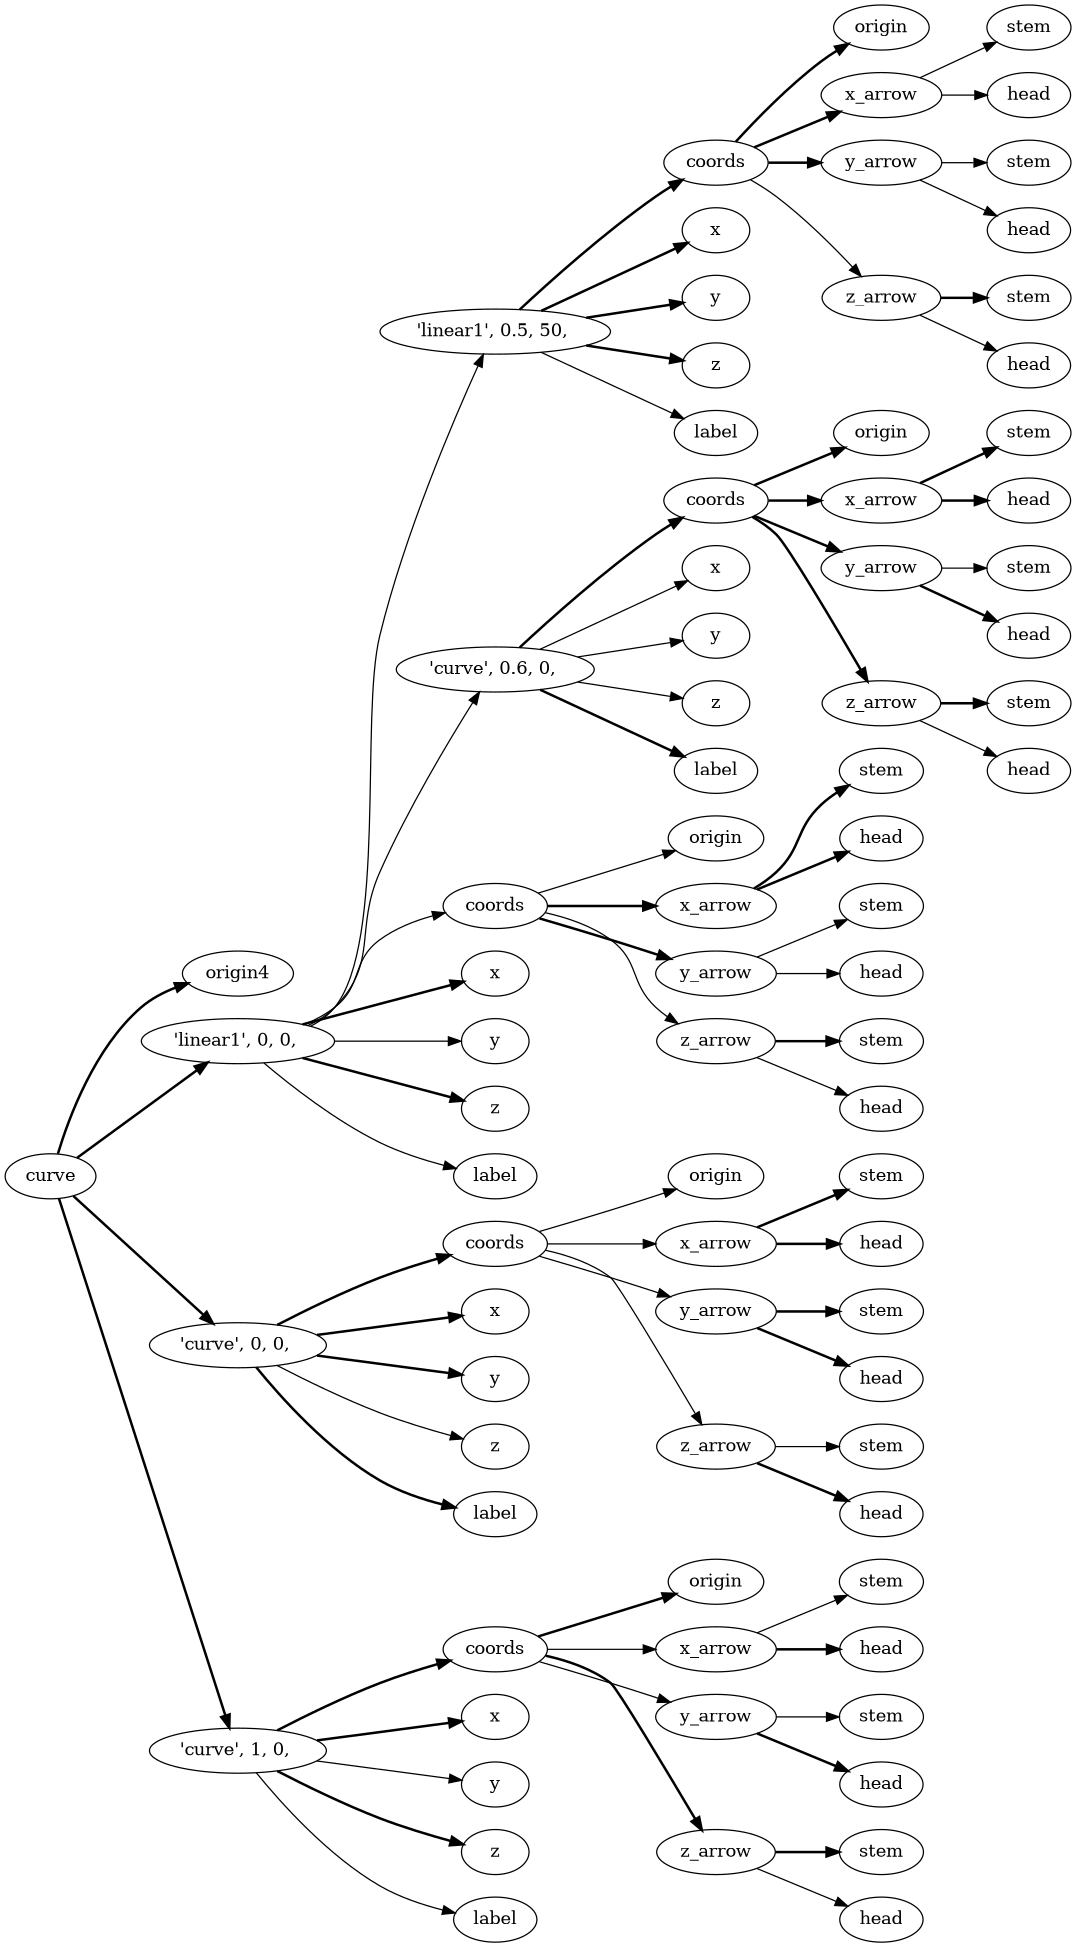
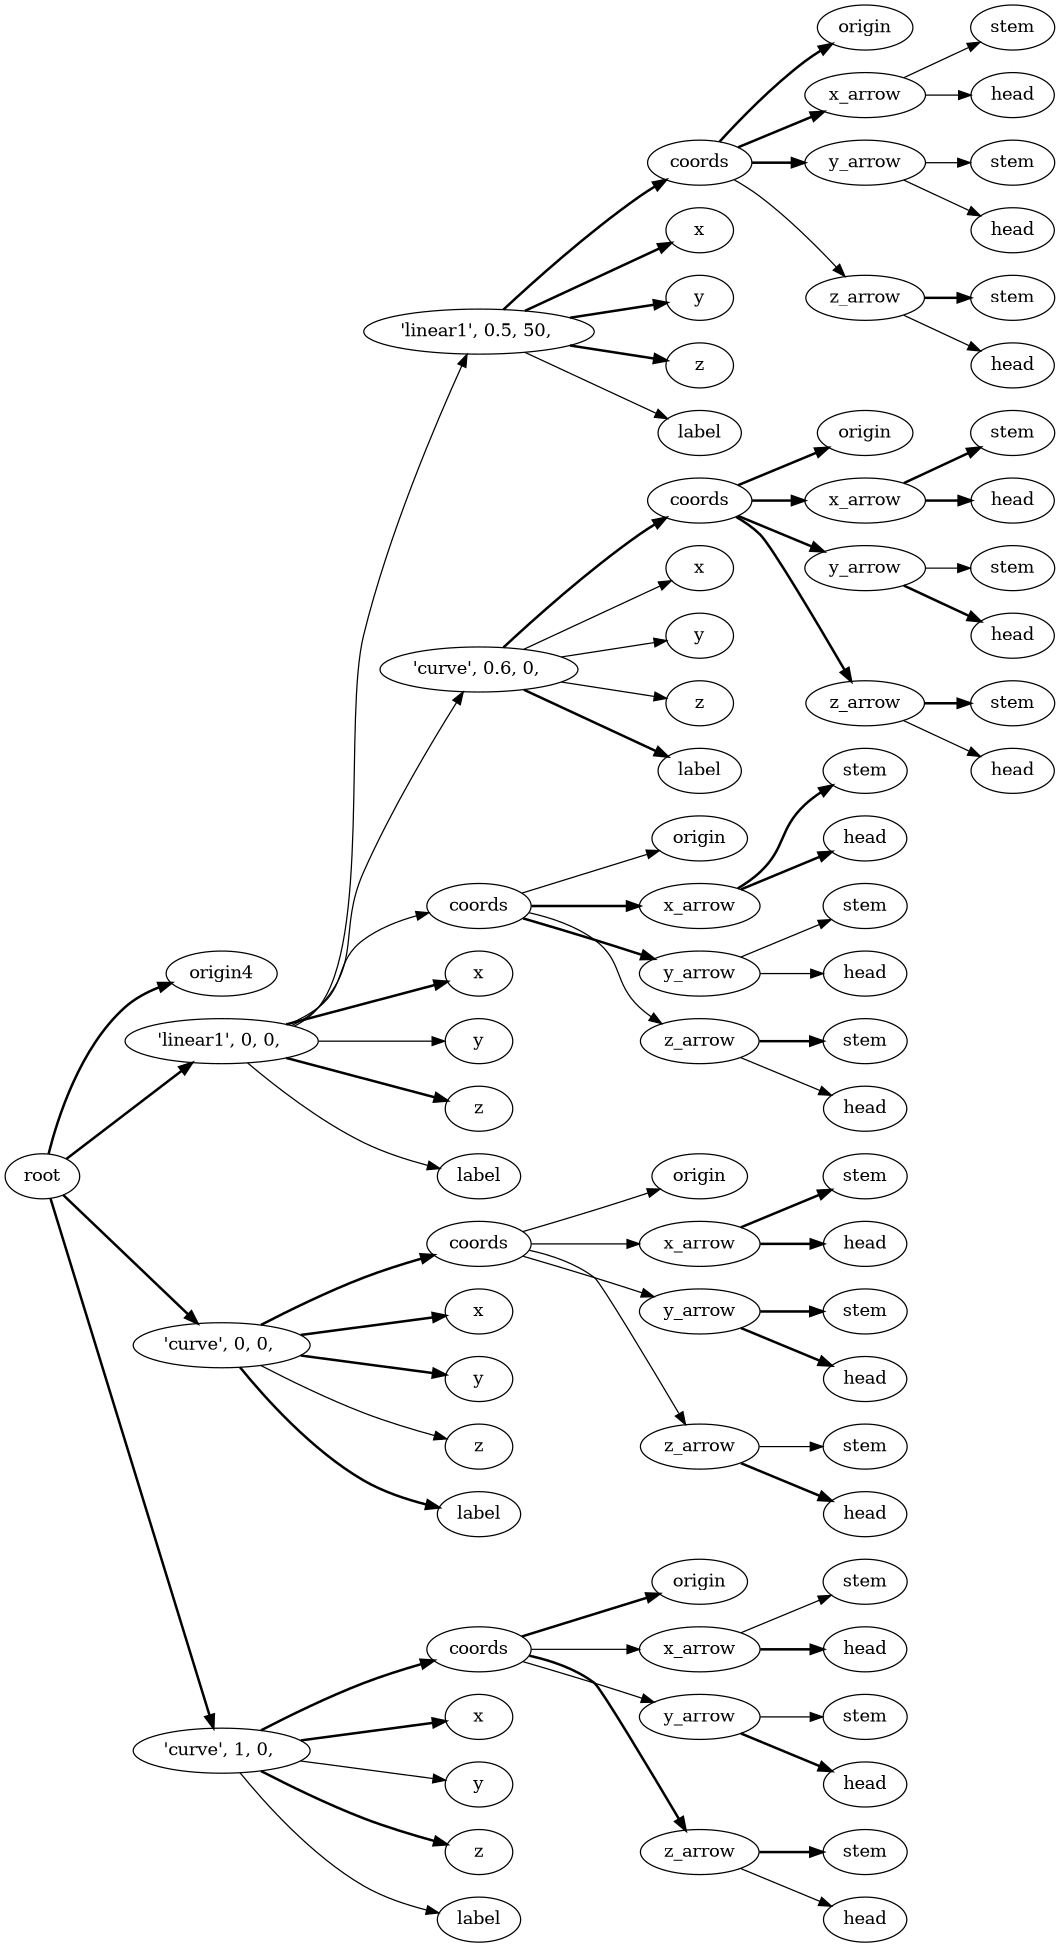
(51, 1176) -> (42, 1176)
